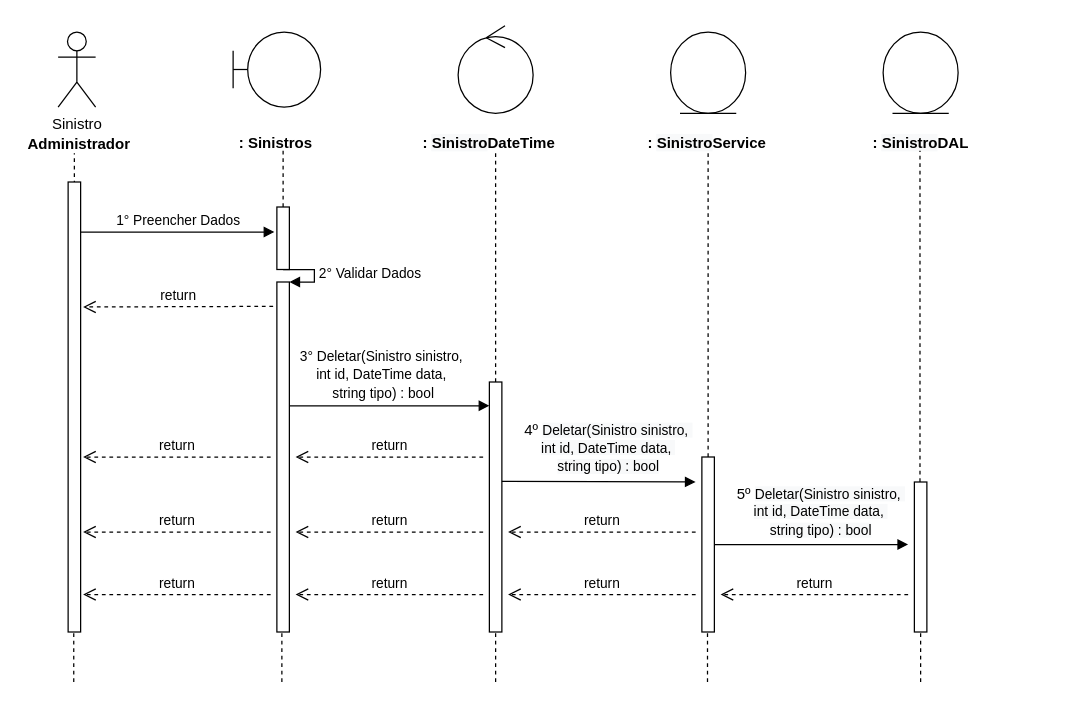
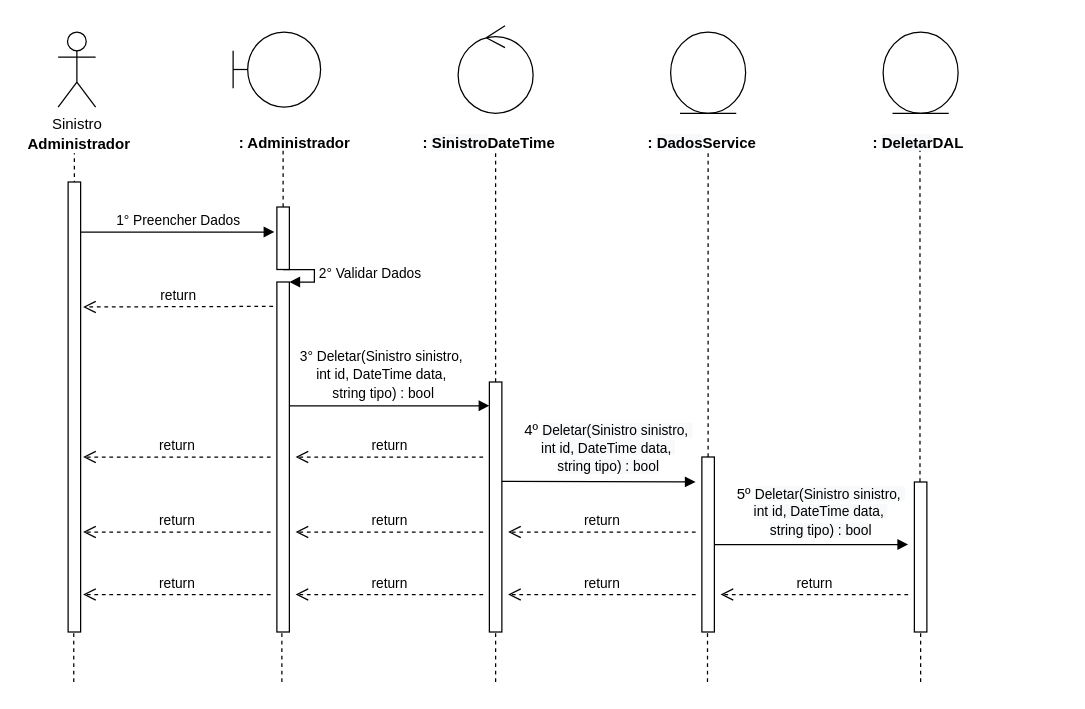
(278, 143) -> (295, 143)
(710, 143) -> (701, 143)
(920, 143) -> (918, 143)
